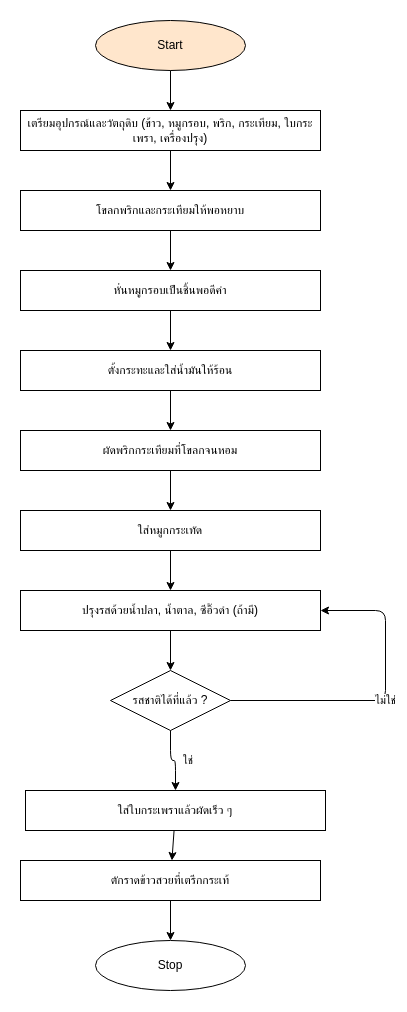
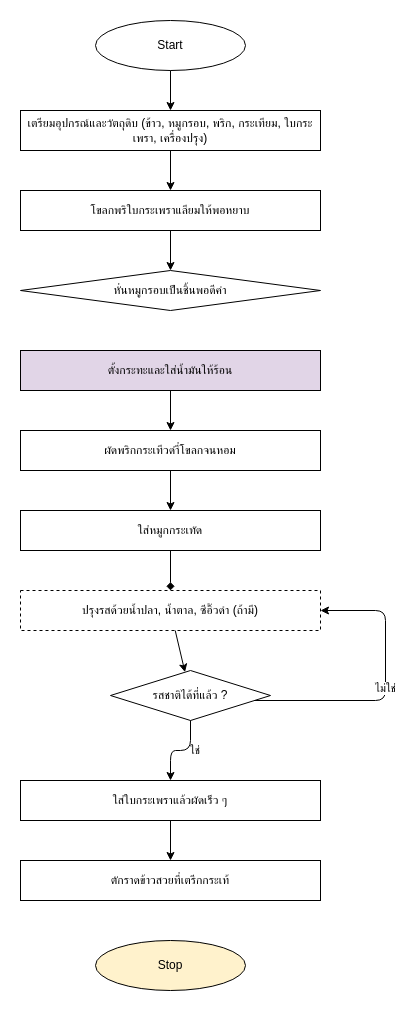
(171, 46) -> (171, 46)
(171, 211) -> (171, 211)
(171, 291) -> (171, 291)
(171, 327) -> none
(171, 371) -> (171, 371)
(171, 451) -> (171, 451)
(171, 582) -> (171, 582)
(171, 611) -> (171, 611)
(171, 701) -> (191, 696)
(176, 811) -> (171, 801)
(171, 917) -> none
(171, 966) -> (171, 966)
